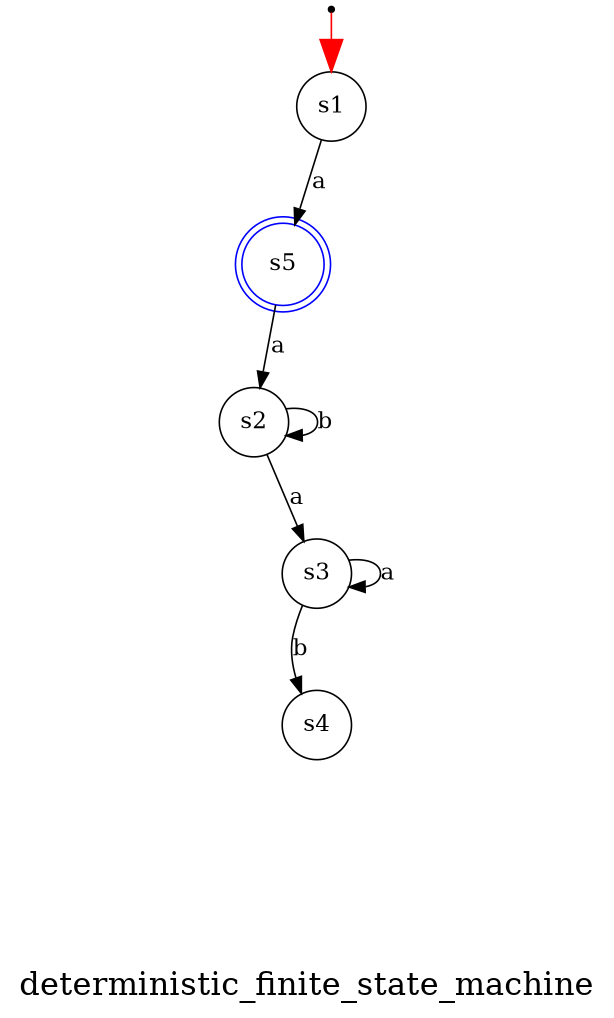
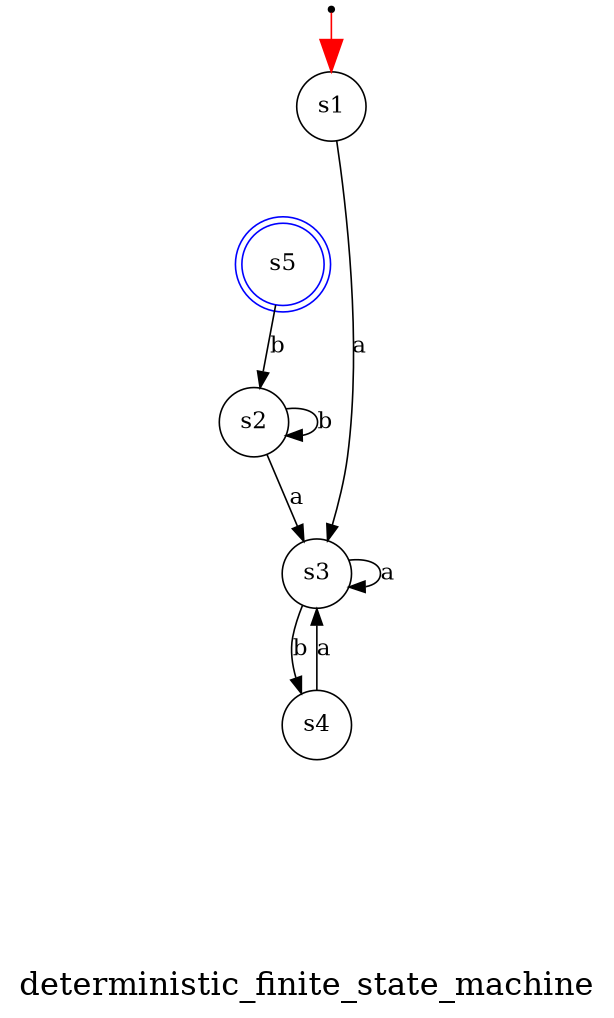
(311, 174) -> (353, 334)
(278, 347) -> (278, 347)
none -> (317, 658)
